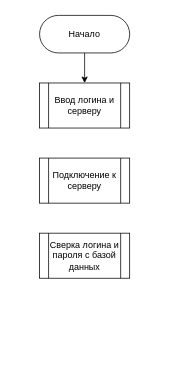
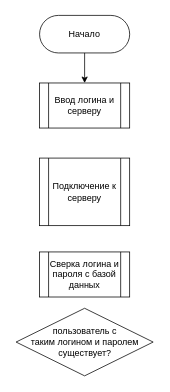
(84, 180) -> (84, 192)
(84, 255) -> (84, 274)
none -> (84, 342)
